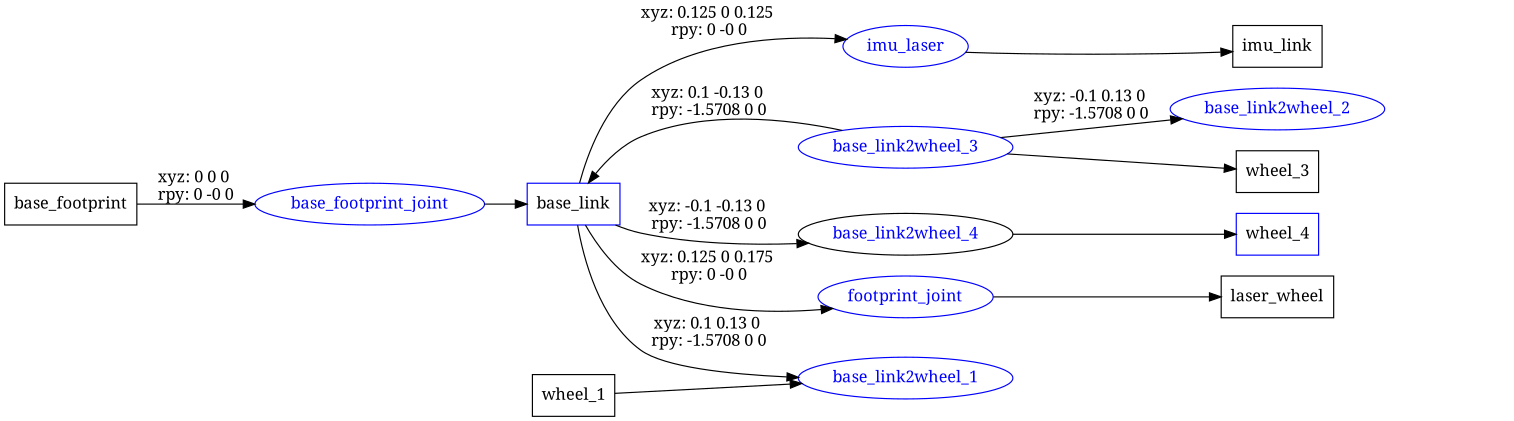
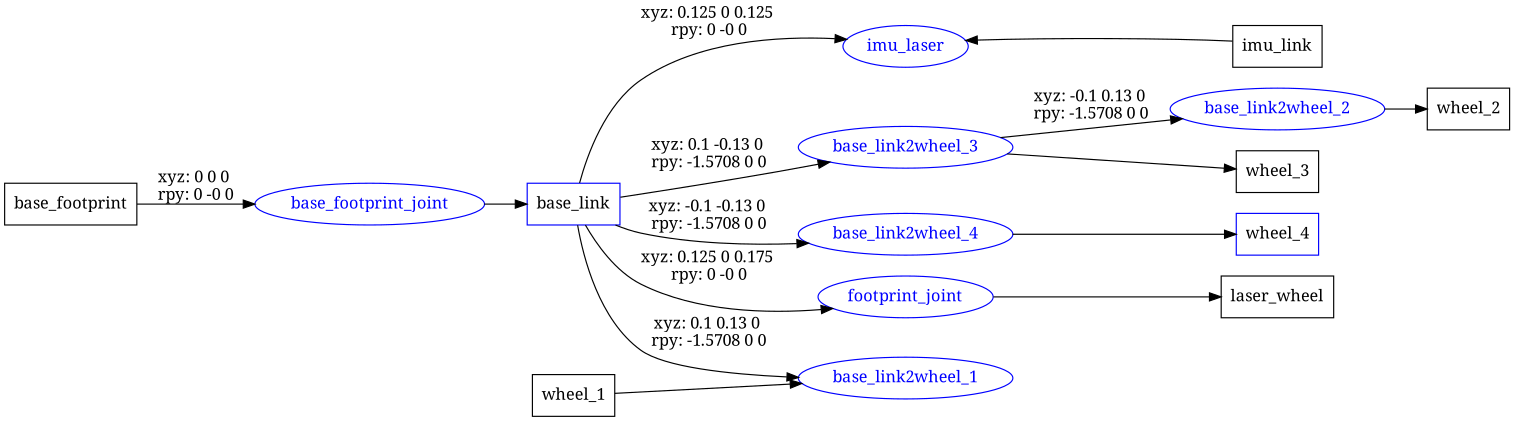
(1093, 54) -> (1105, 39)
none -> (1468, 109)
(711, 121) -> (719, 182)
(906, 234) -> (906, 234)
